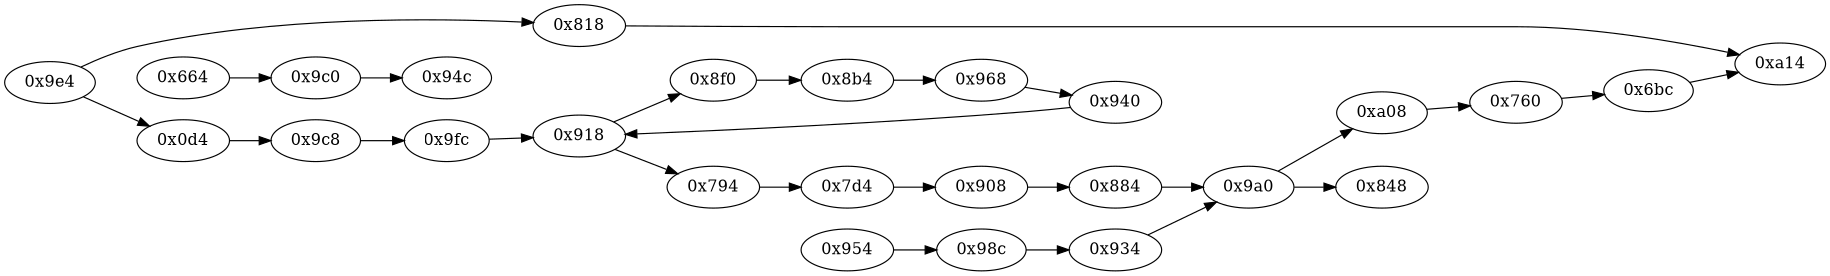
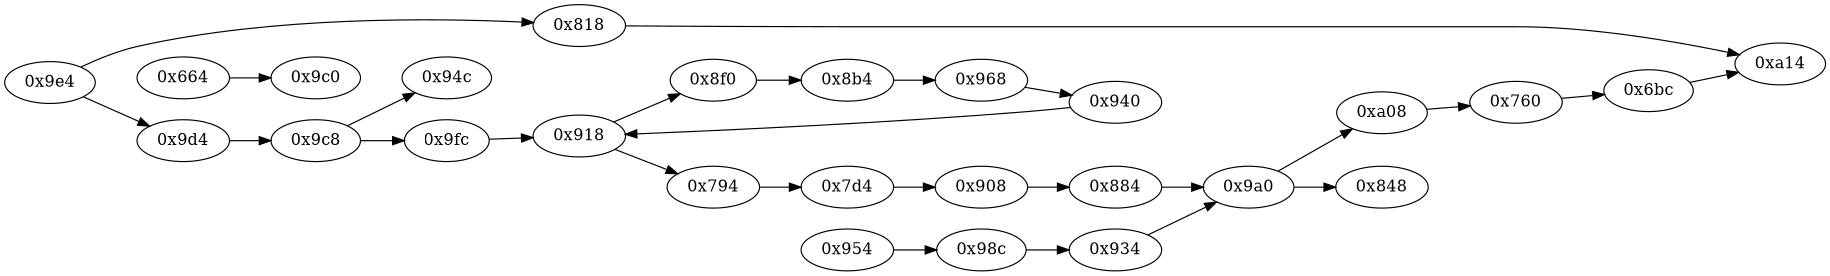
(375, 78) -> (376, 112)
(183, 141) -> (183, 141)
